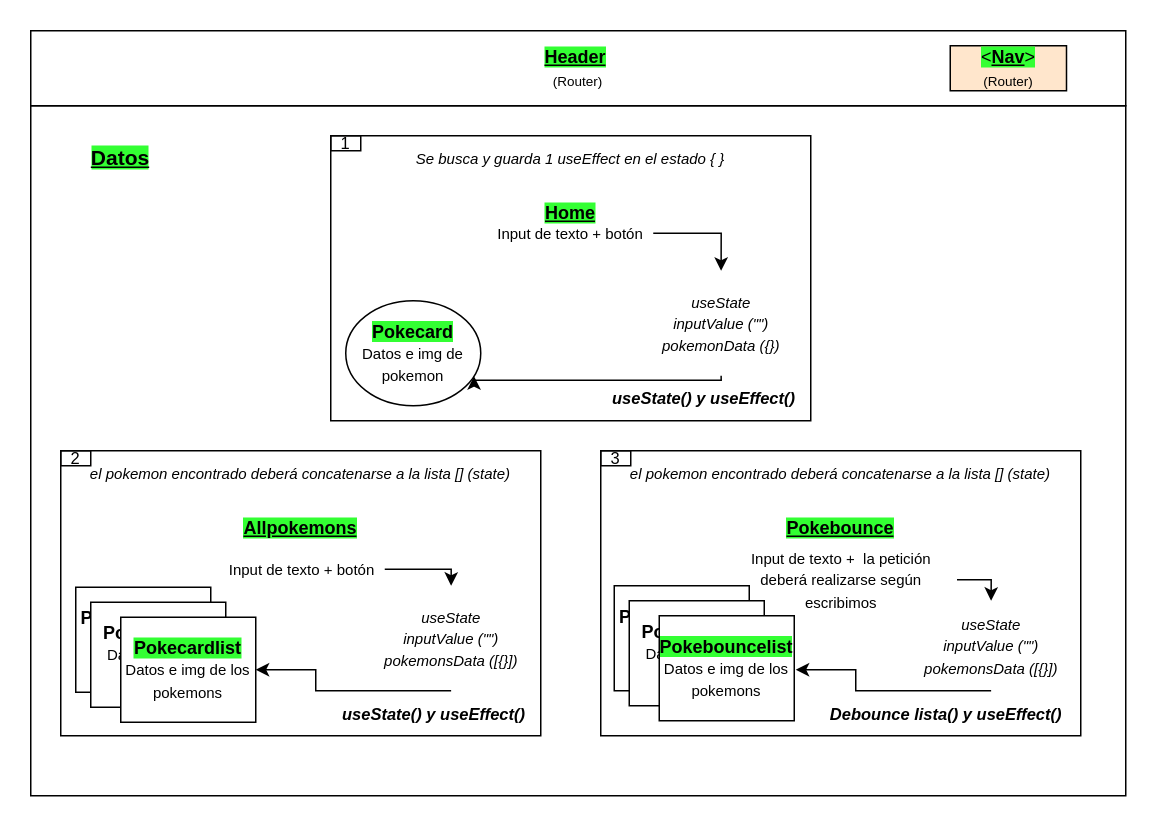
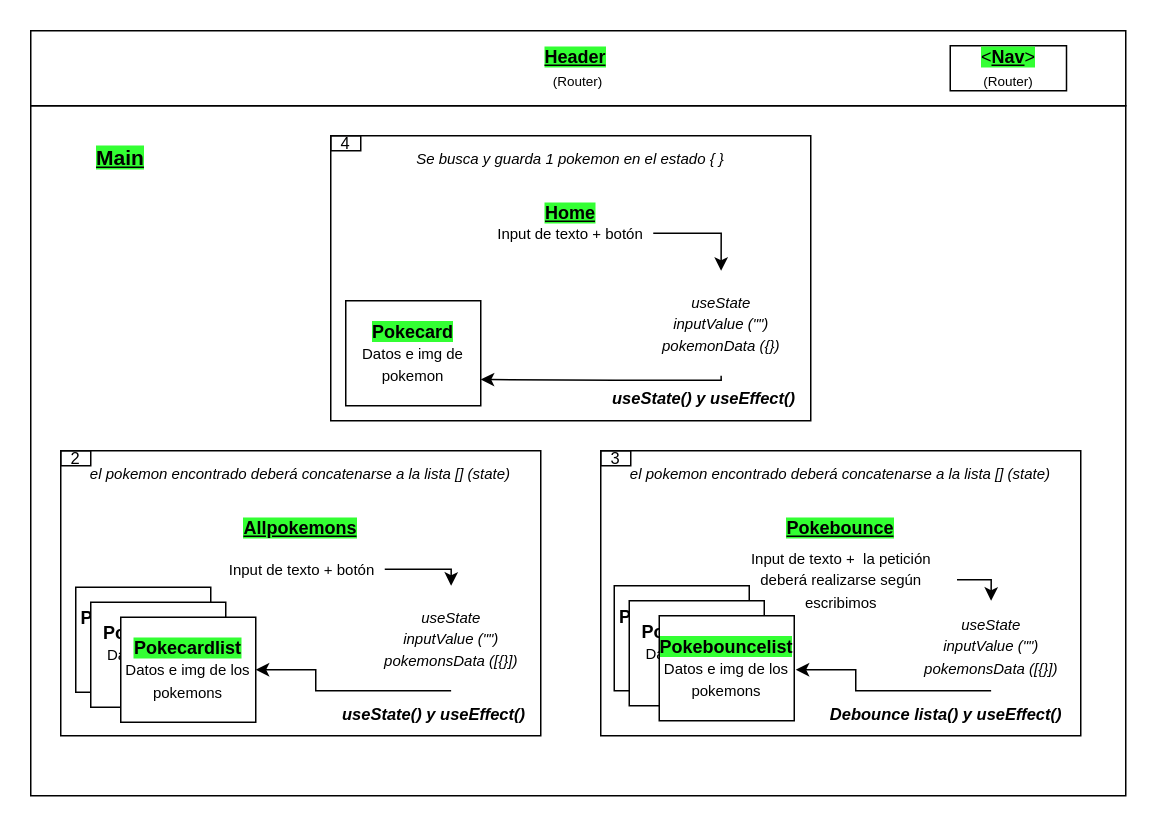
(1008, 68) -> (1008, 68)
(346, 143) -> (346, 143)
(121, 158) -> (121, 158)
(571, 158) -> (571, 158)
(413, 353) -> (413, 353)
